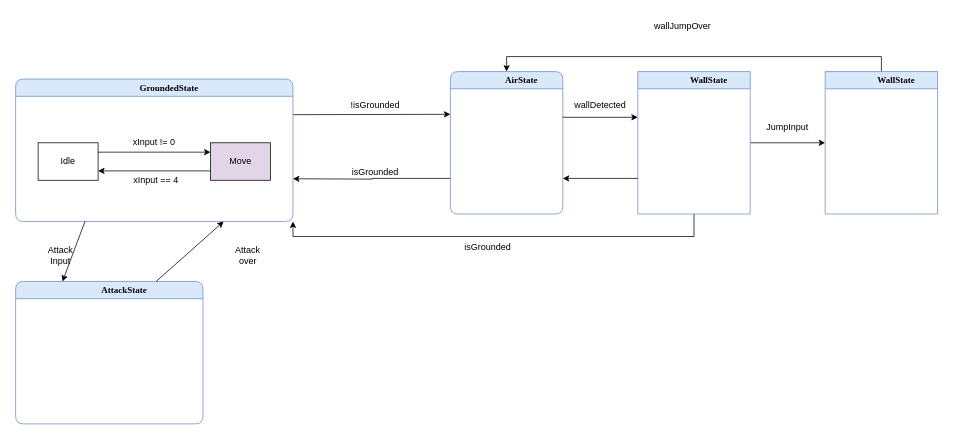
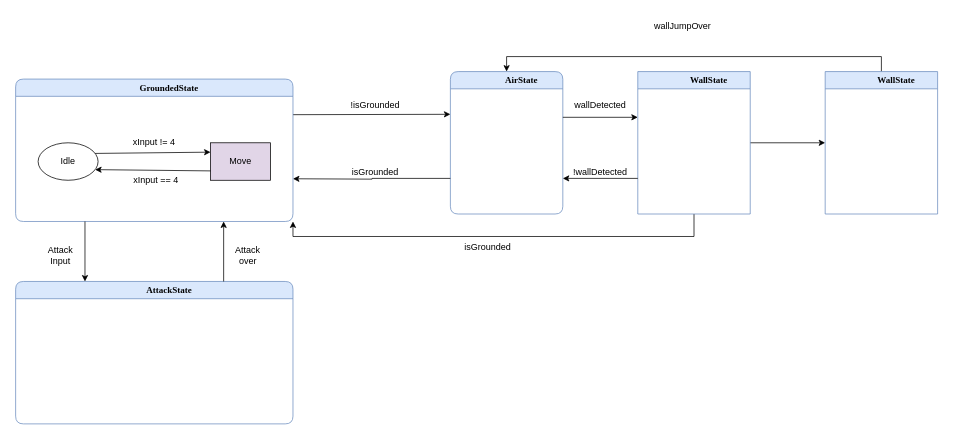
(788, 128) -> none
(154, 143) -> (154, 143)
(68, 162) -> (68, 162)
none -> (600, 173)
(109, 353) -> (154, 353)
